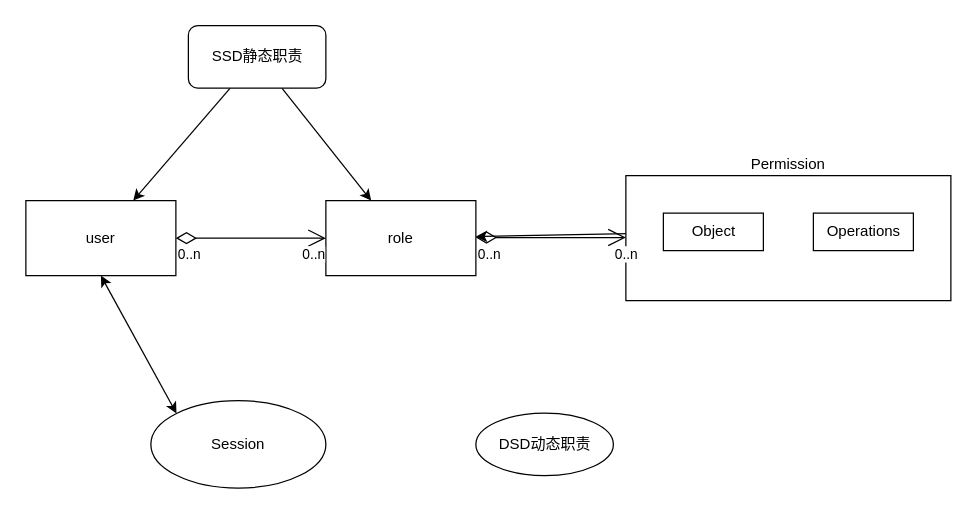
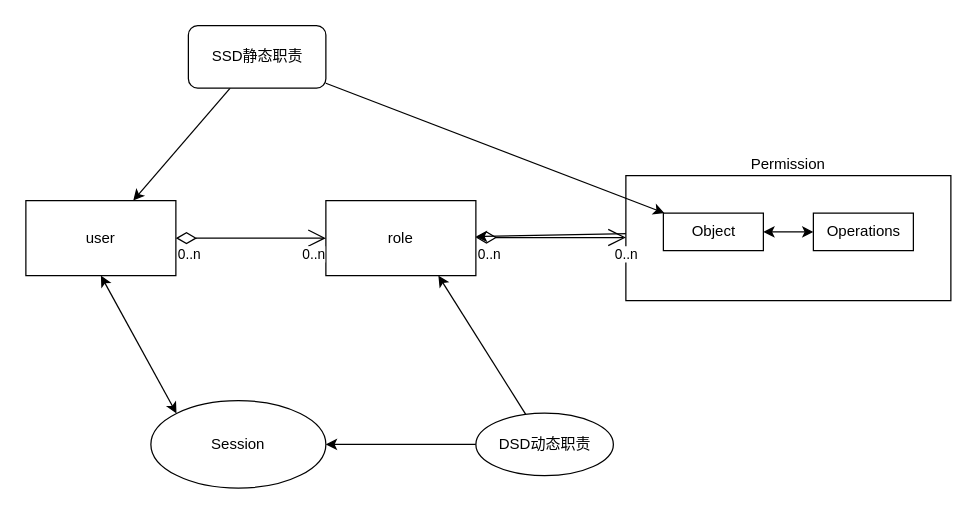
(323, 141) -> (491, 147)
none -> (788, 232)
none -> (484, 349)
none -> (405, 444)
